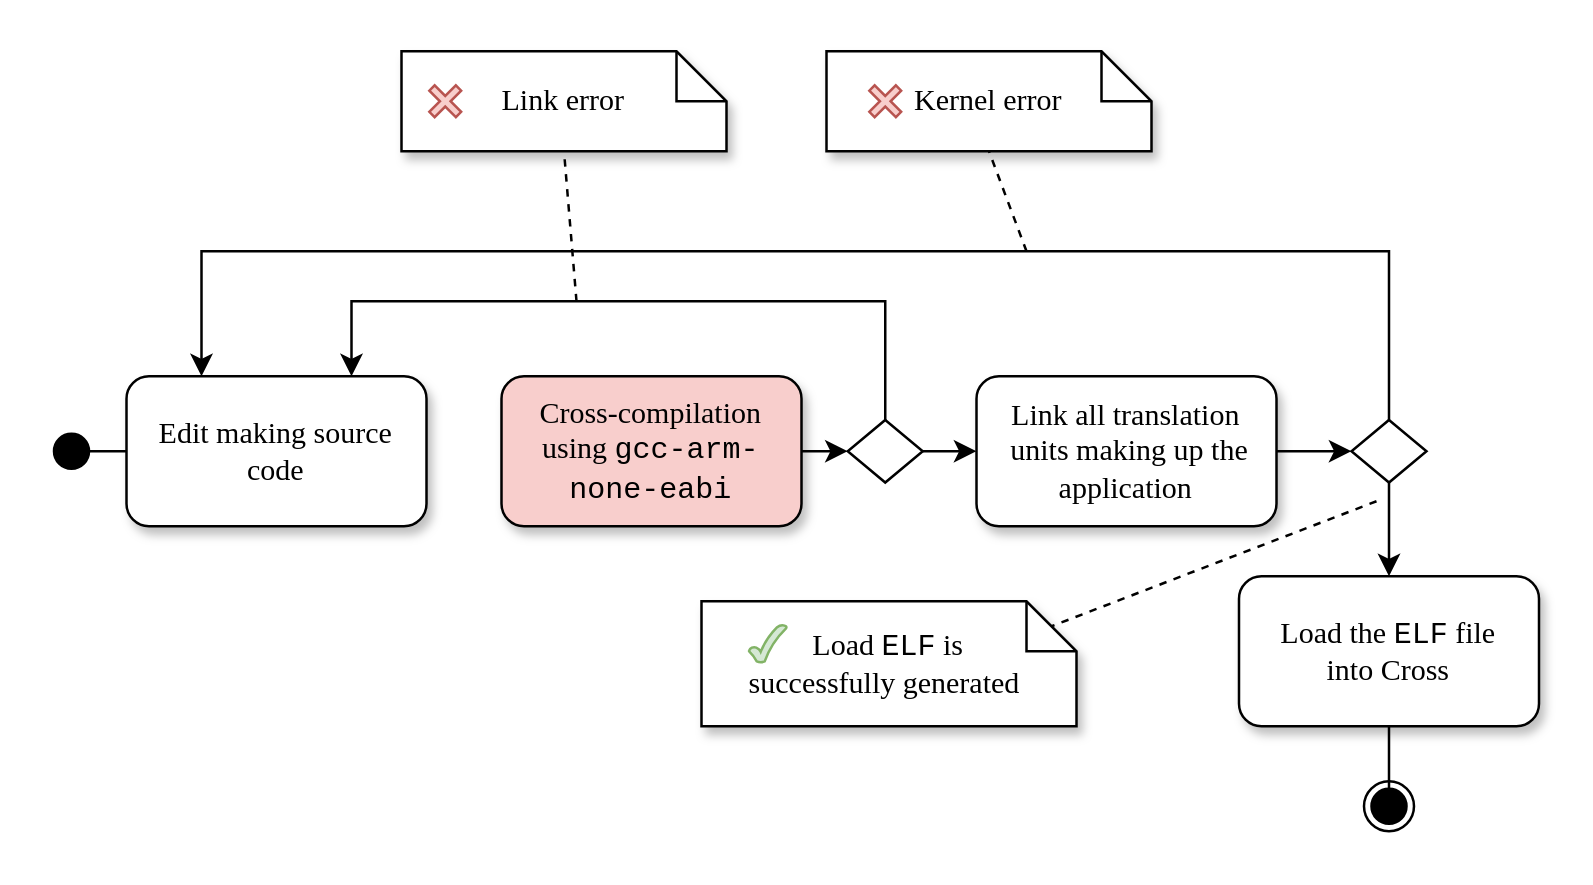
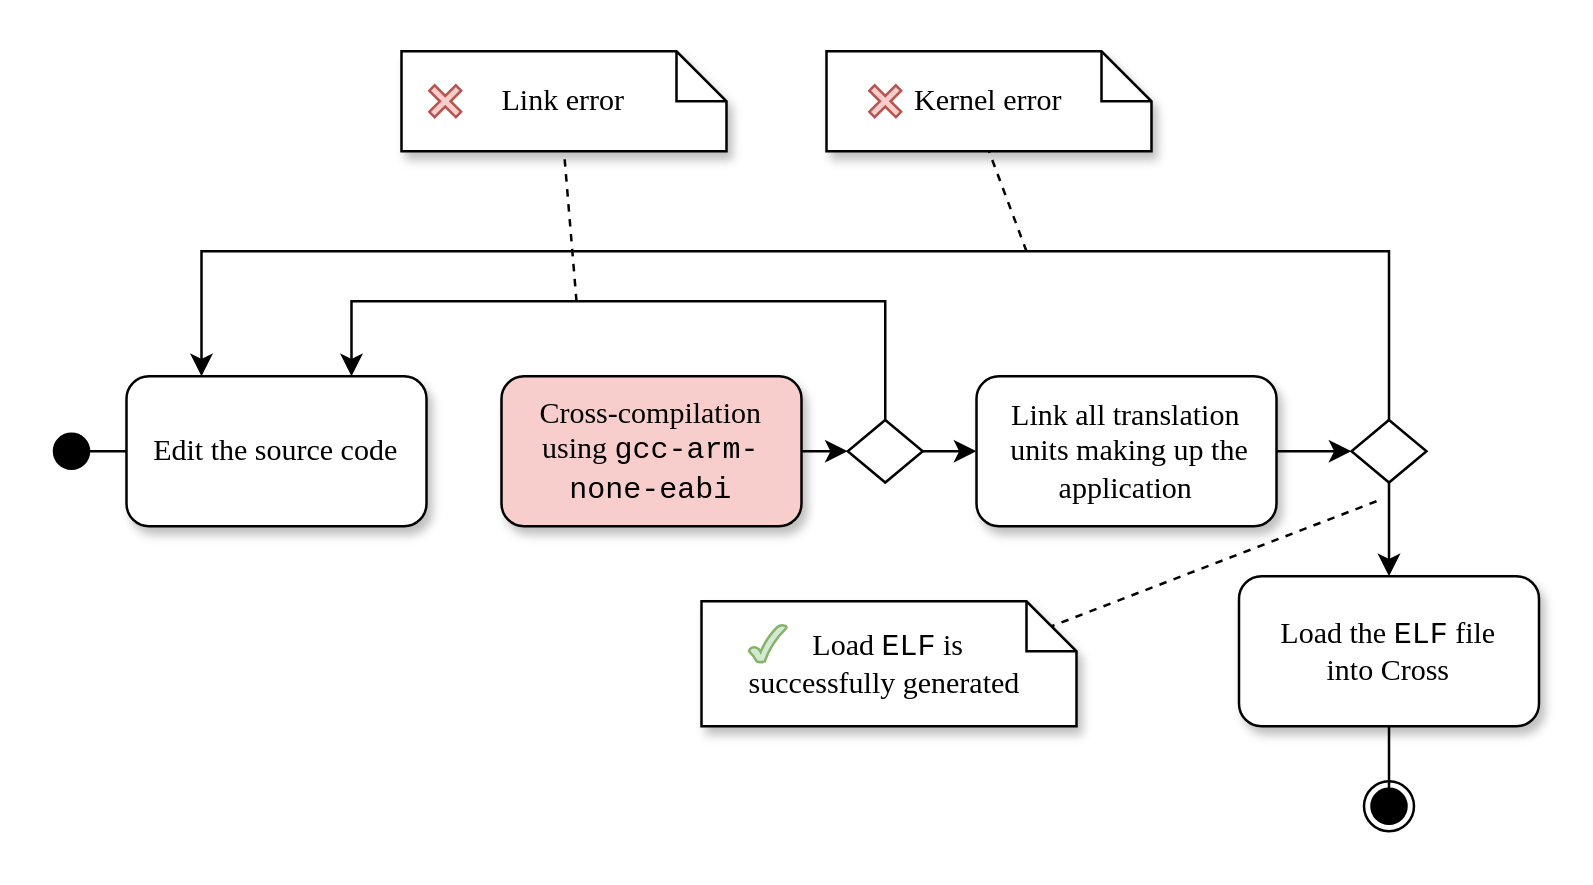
(276, 451) -> (276, 451)
